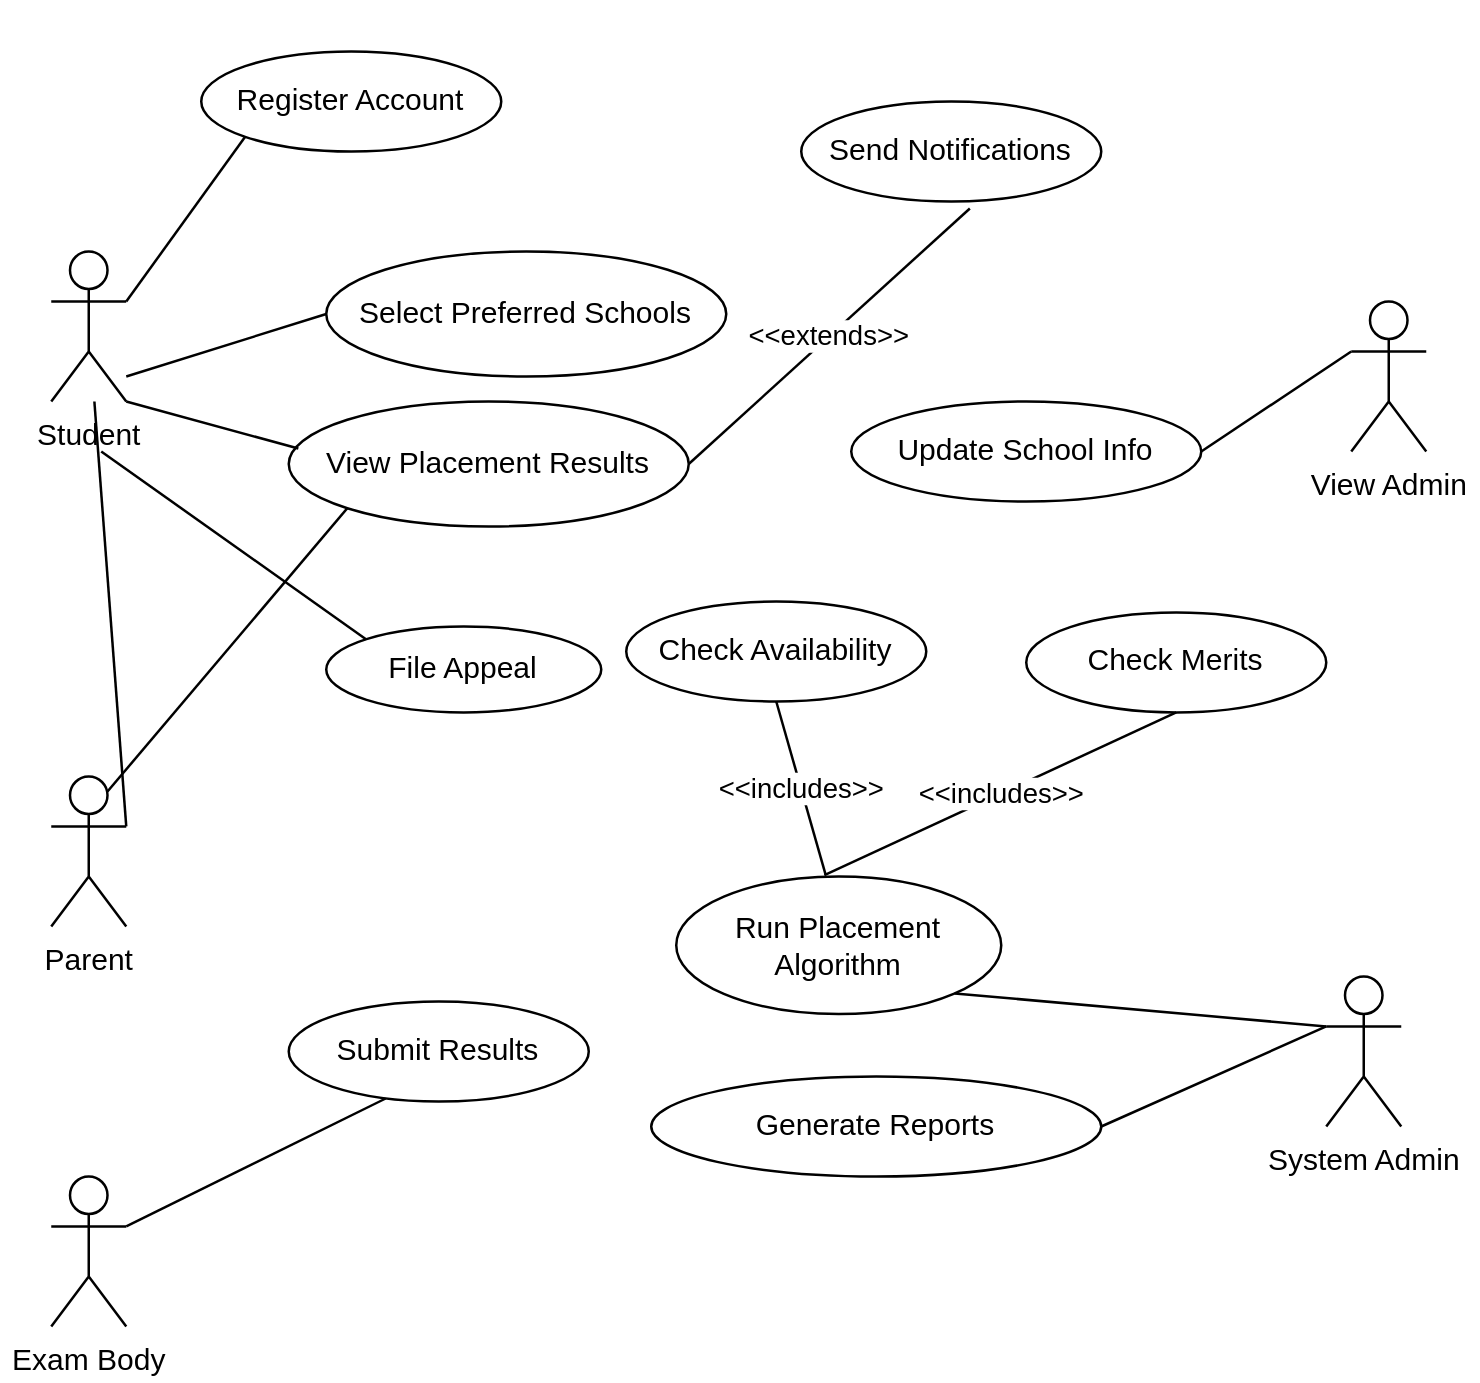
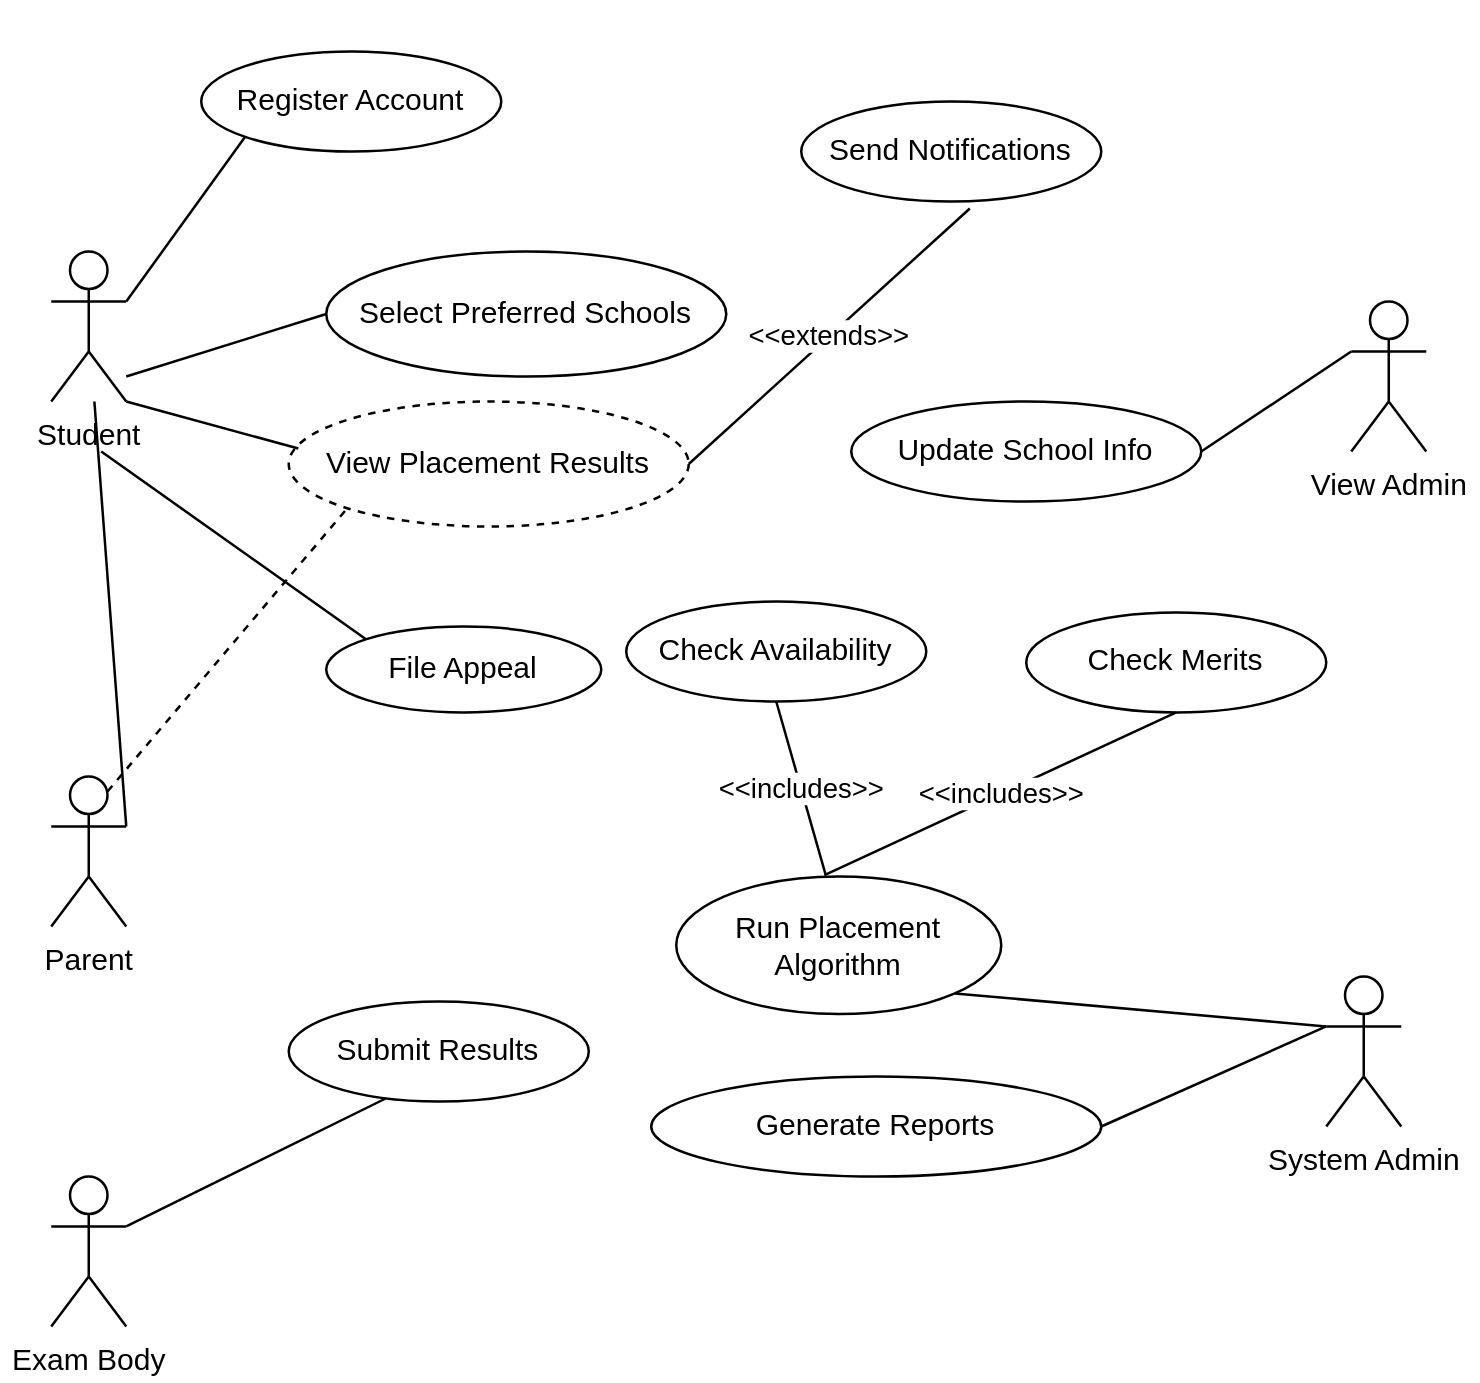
(489, 464) -> (489, 464)
(204, 677) -> (204, 677)
